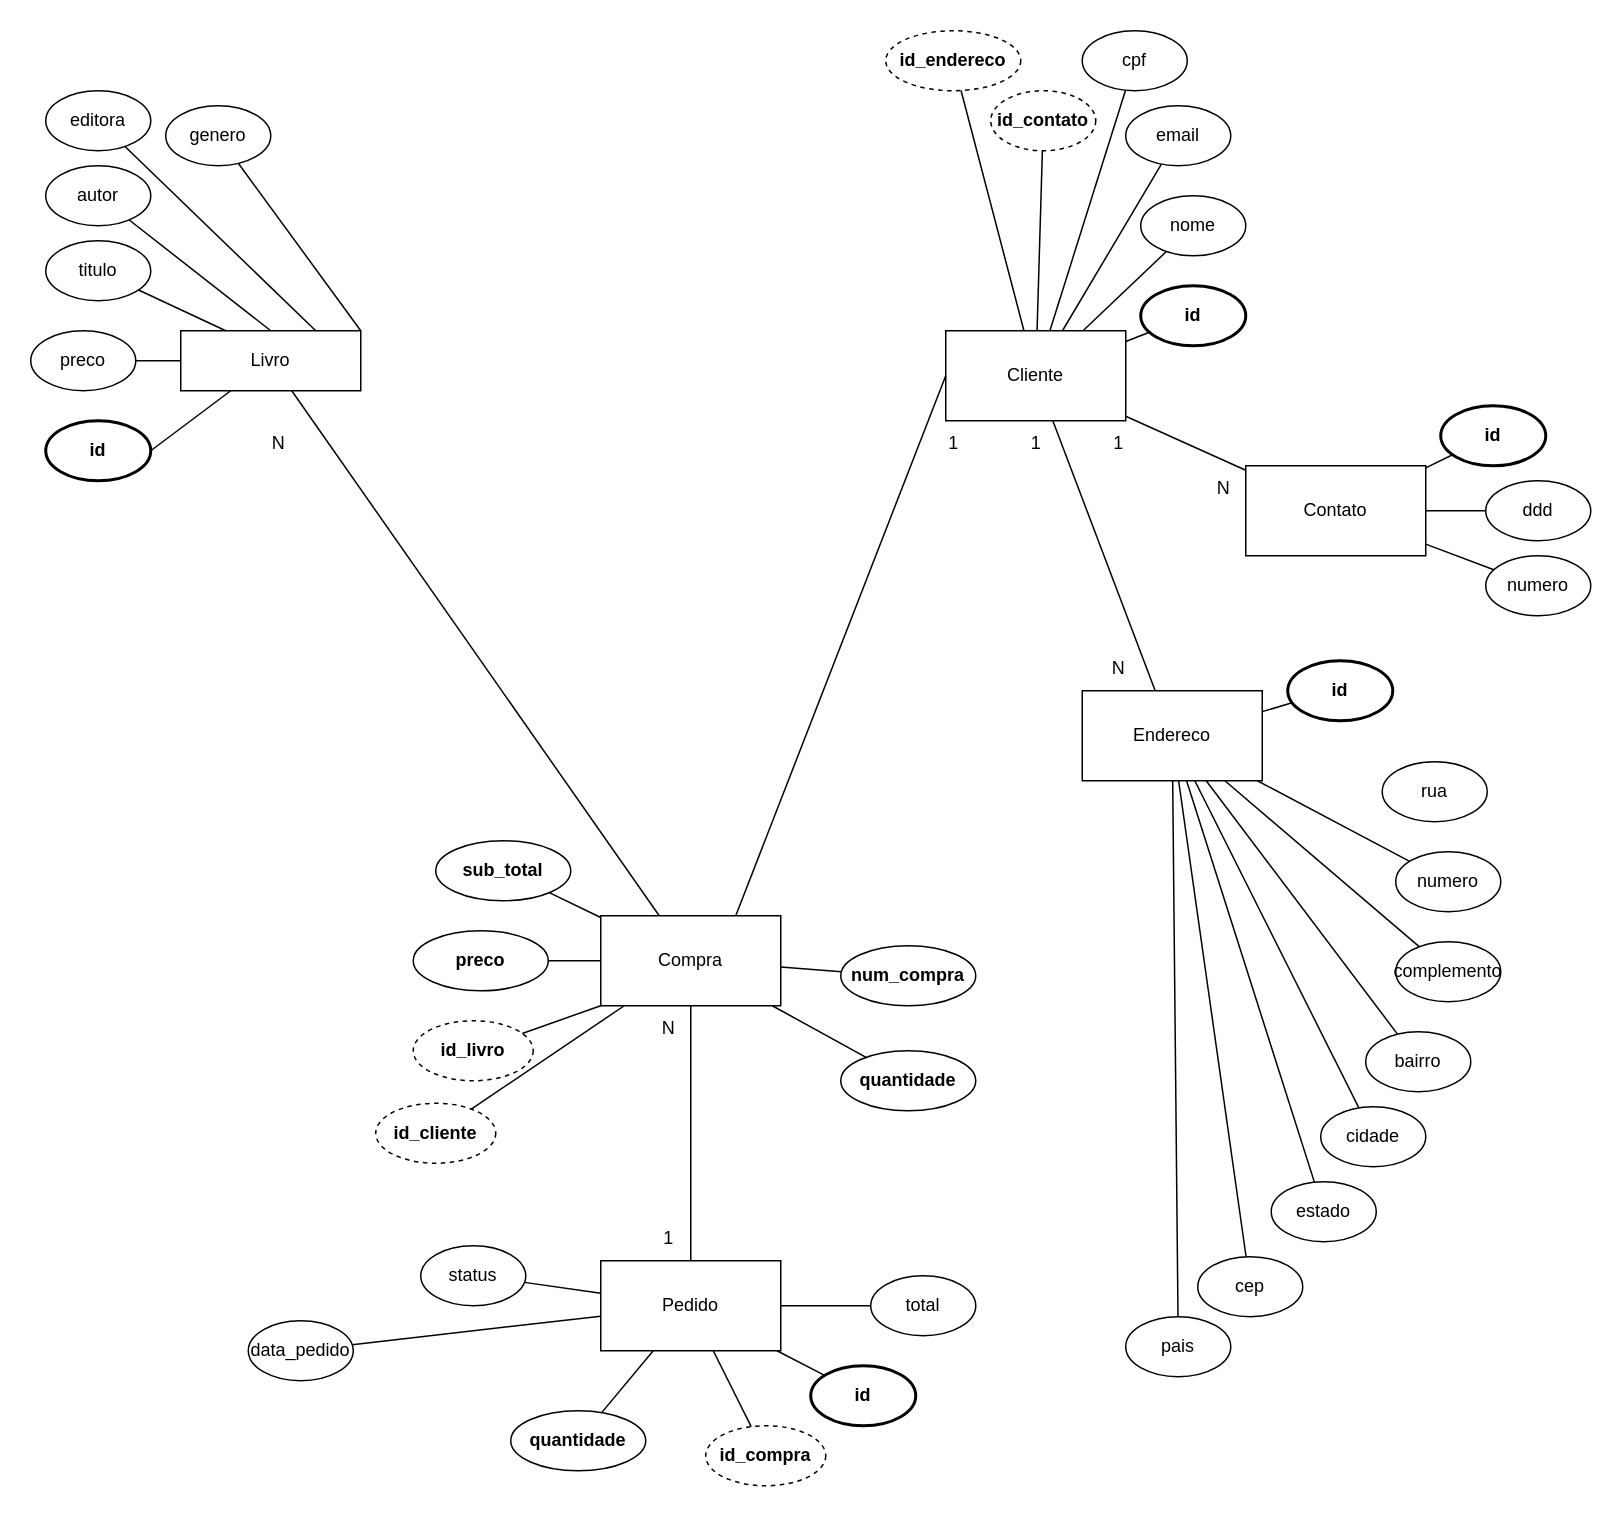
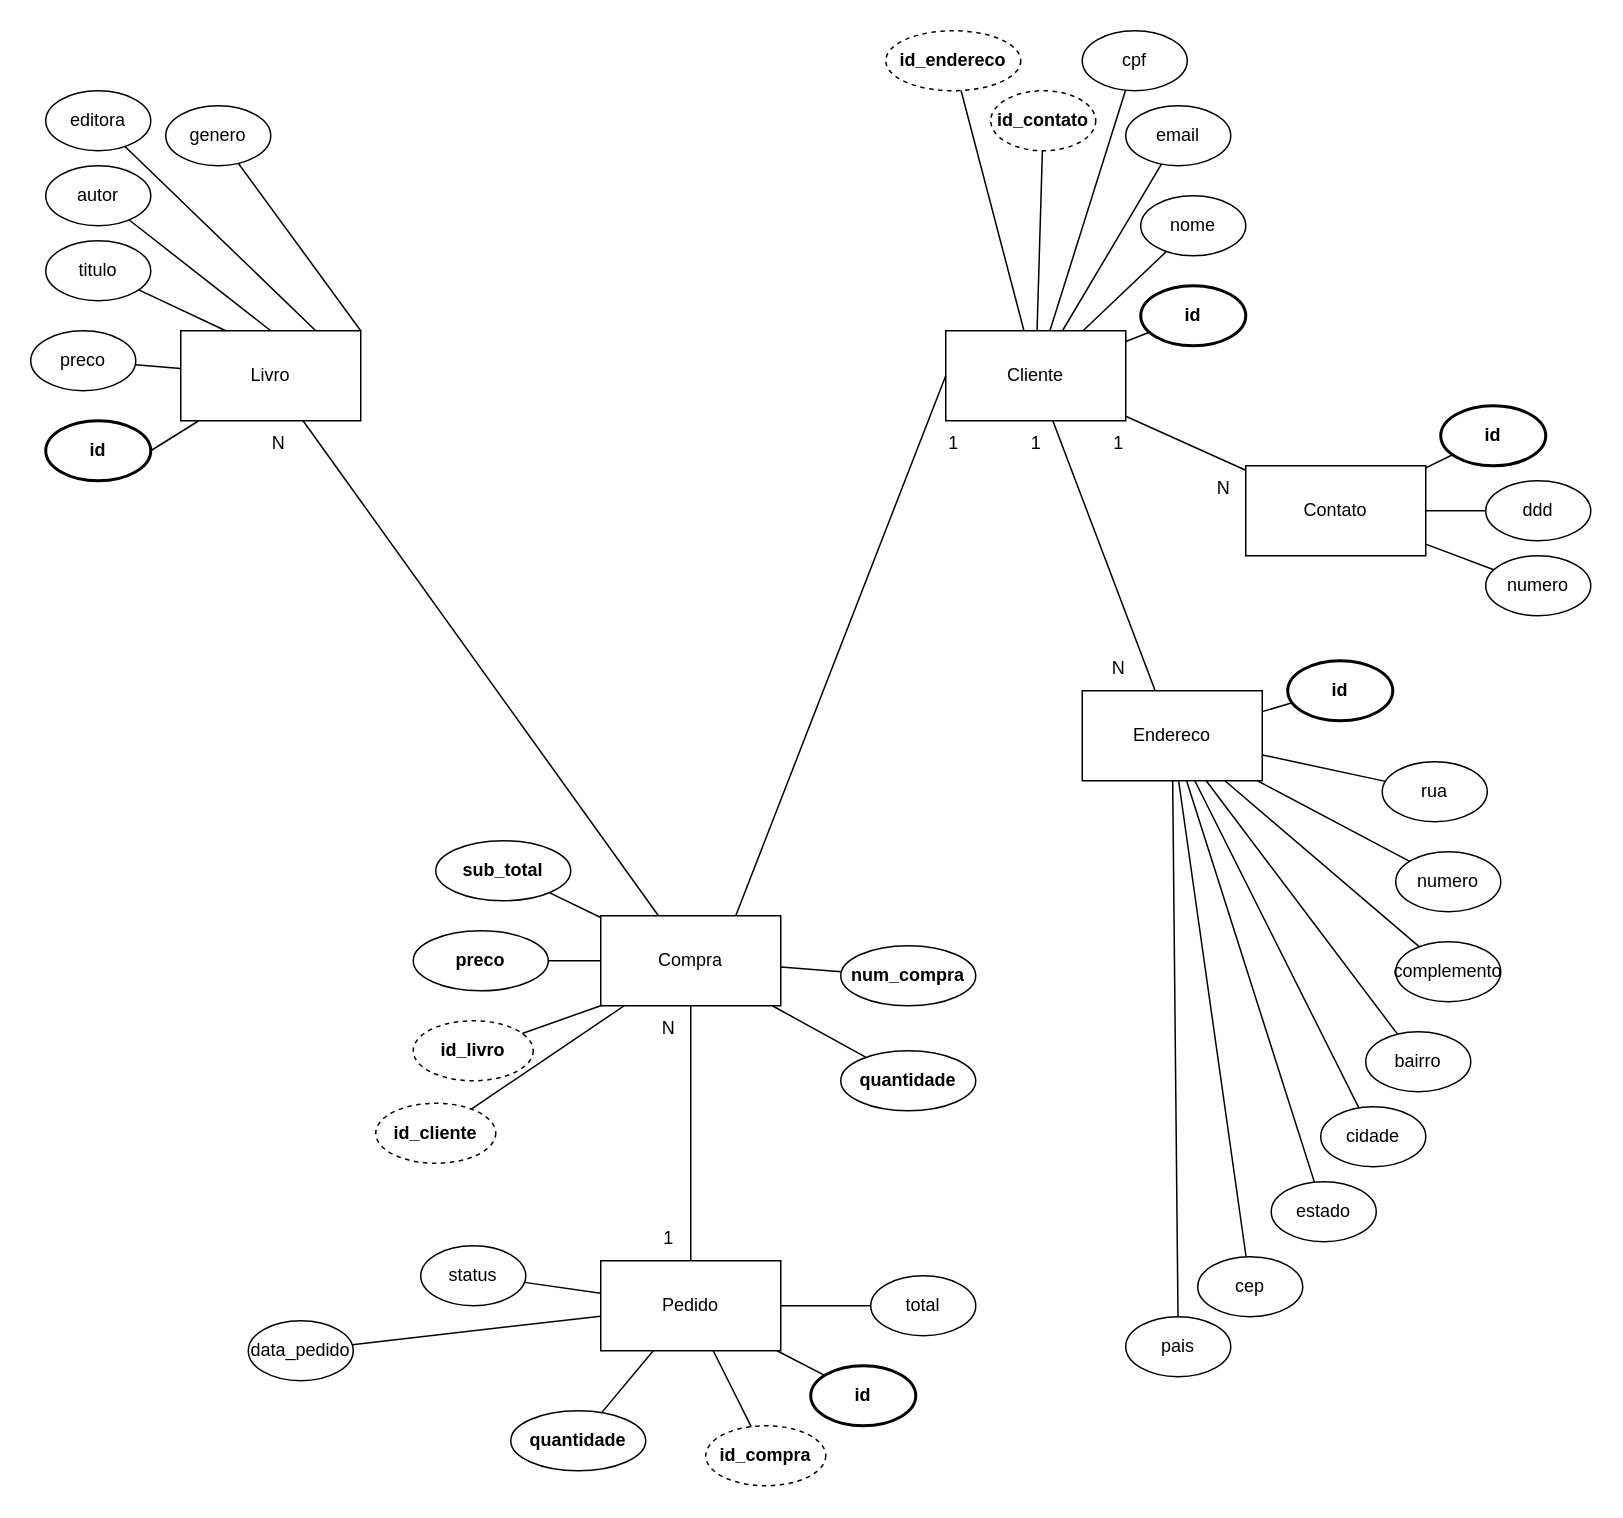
(271, 361) -> (271, 376)
none -> (1324, 768)
